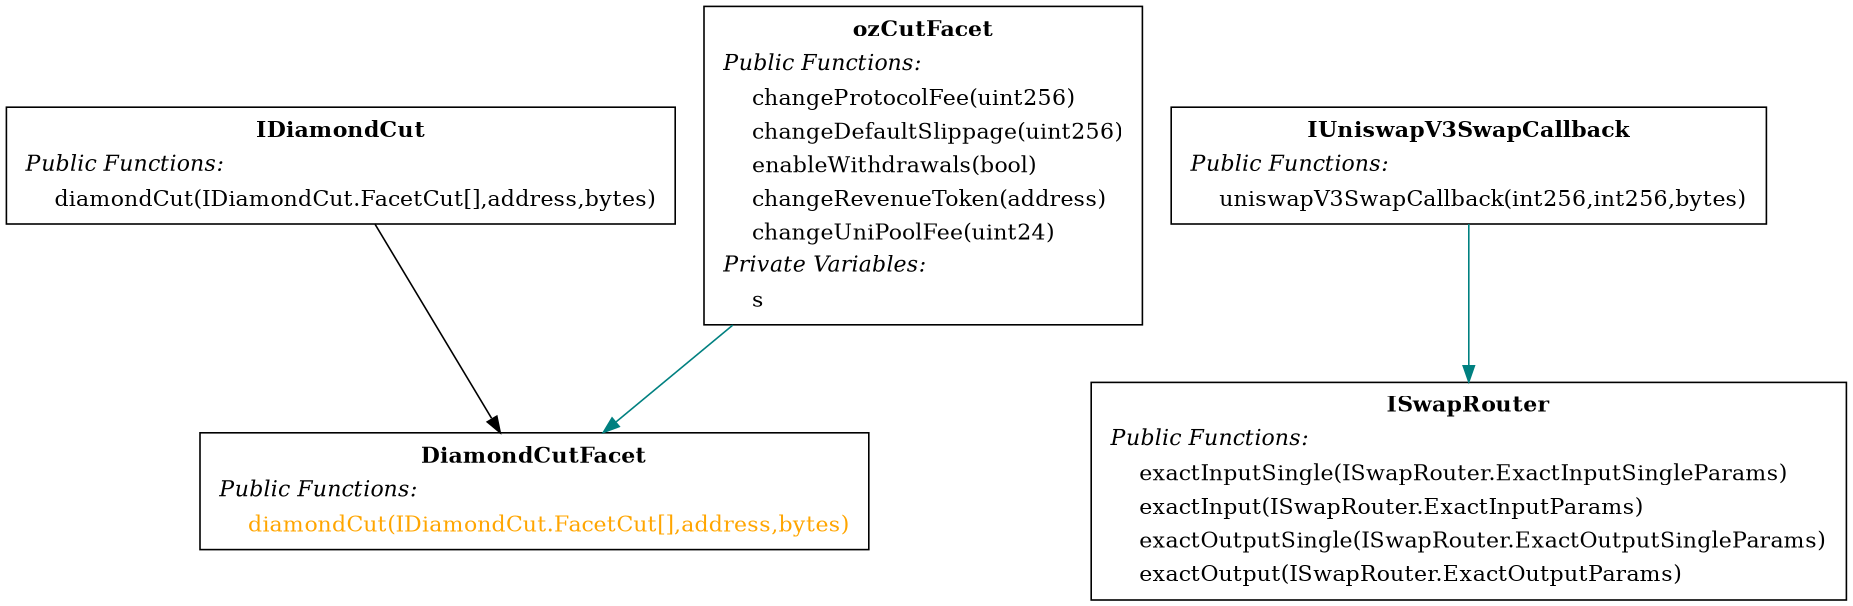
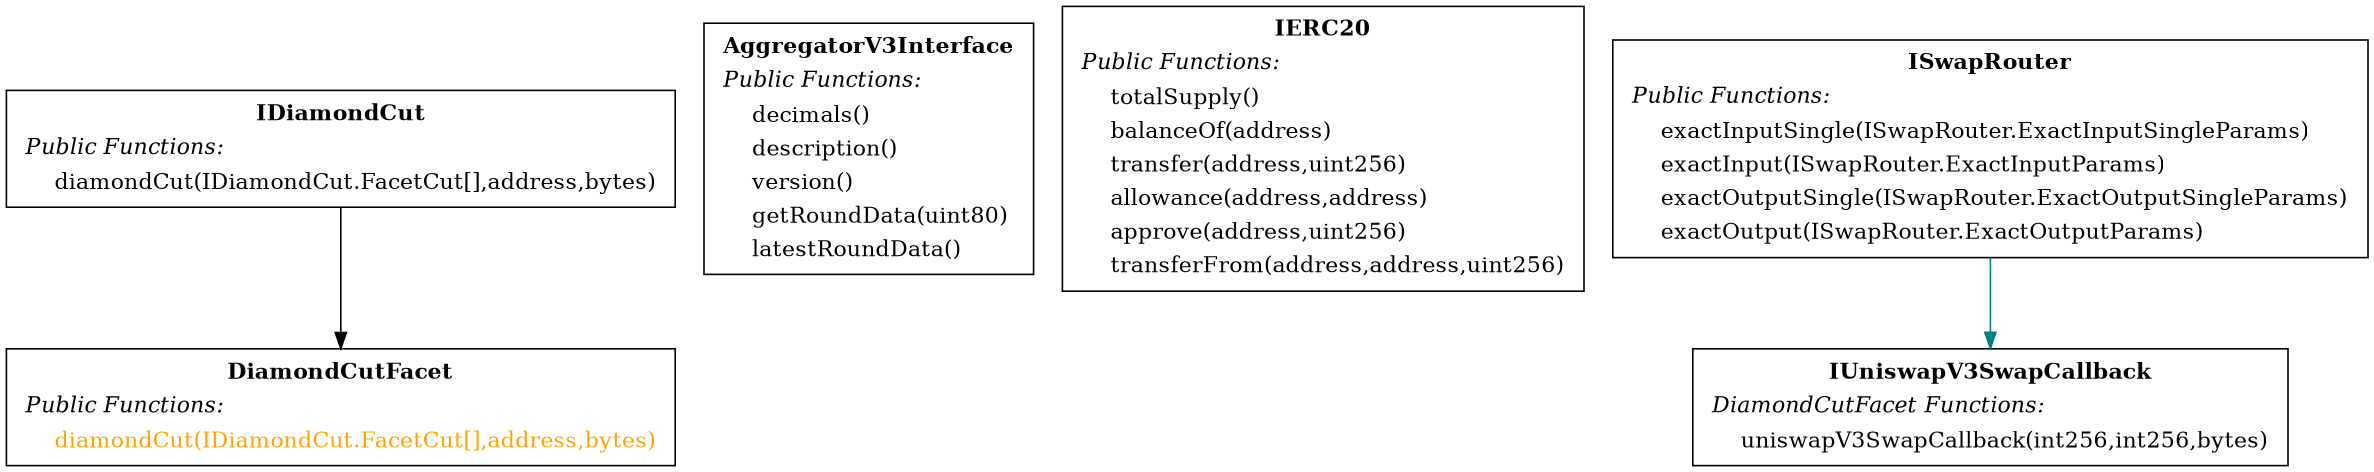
none -> (869, 149)
none -> (1323, 149)
(1290, 164) -> (1878, 406)
(923, 166) -> none
(1469, 295) -> (1990, 295)
